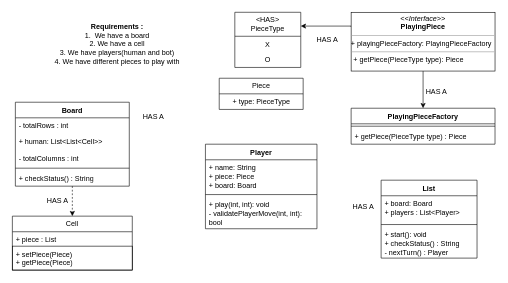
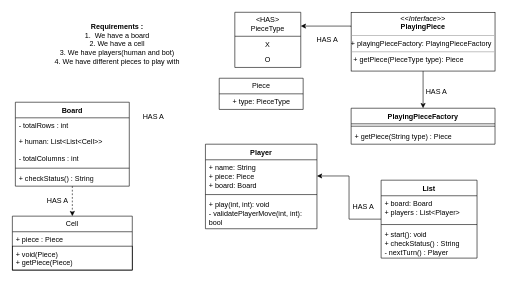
(416, 137) -> (410, 137)
none -> (322, 176)
(39, 240) -> (41, 240)
(47, 259) -> (47, 259)
